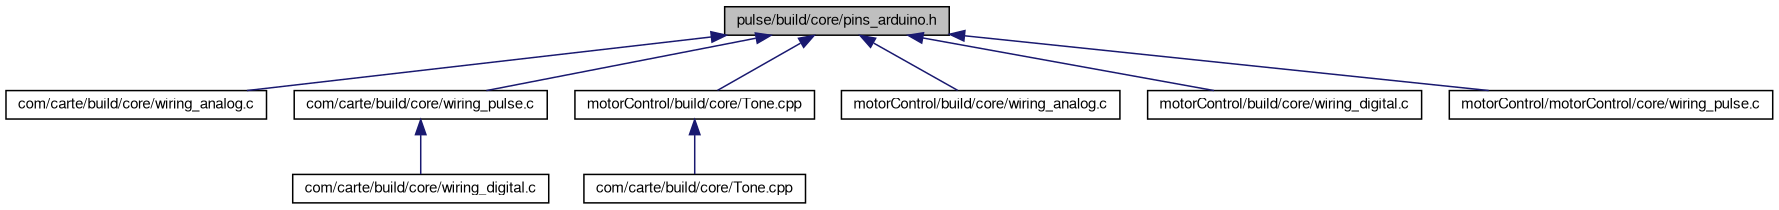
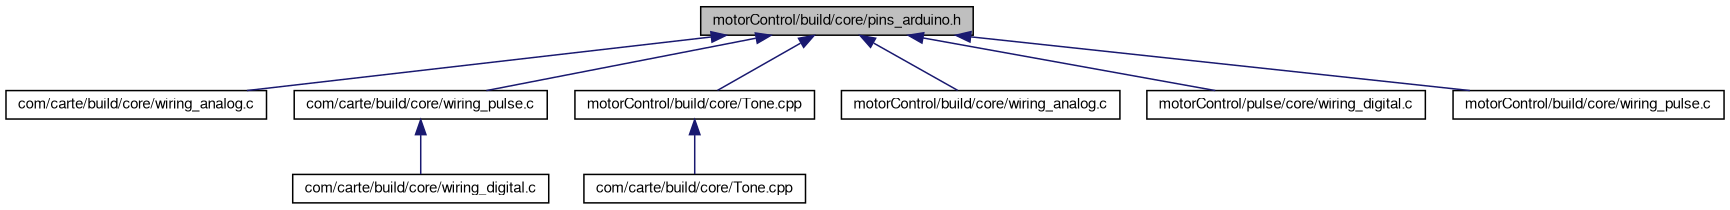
(837, 21) -> (837, 21)
(1285, 105) -> (1286, 105)
(1611, 105) -> (1589, 105)
